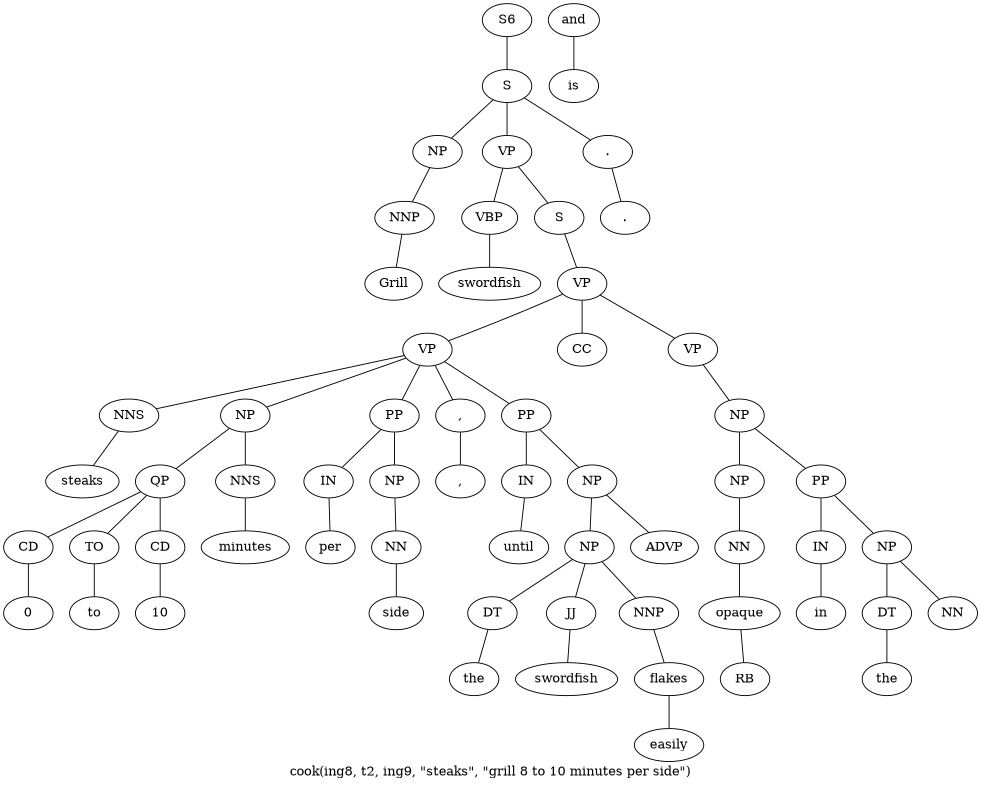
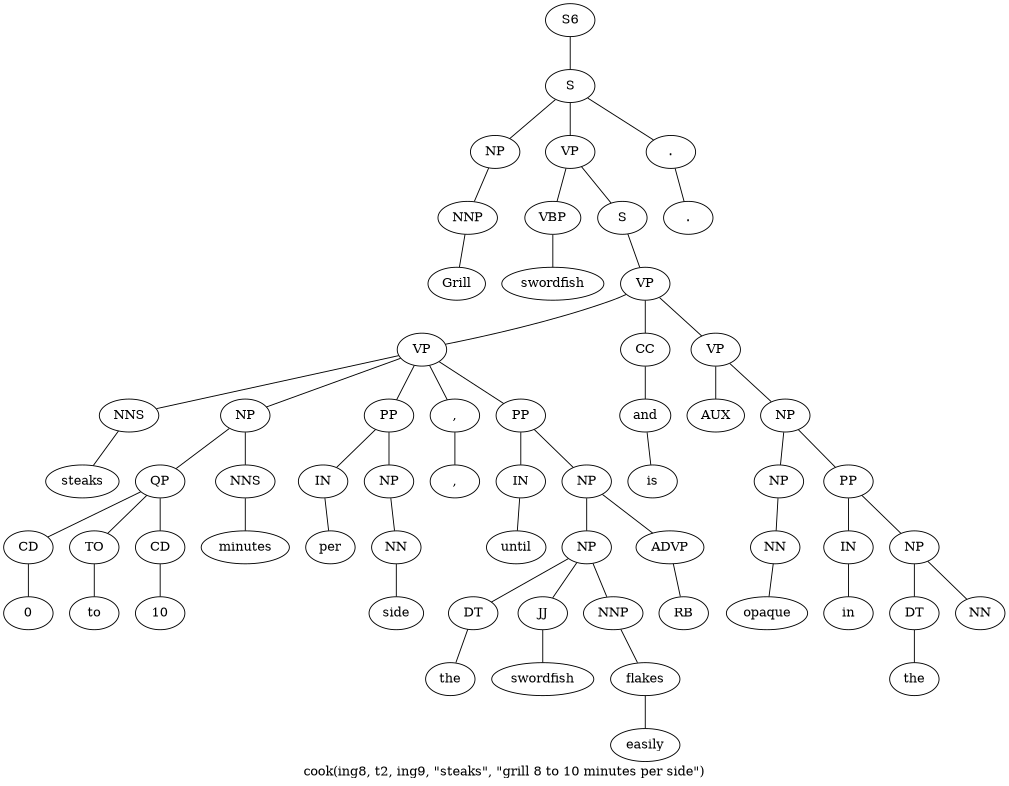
none -> (645, 383)
none -> (716, 416)
(742, 646) -> (677, 580)
